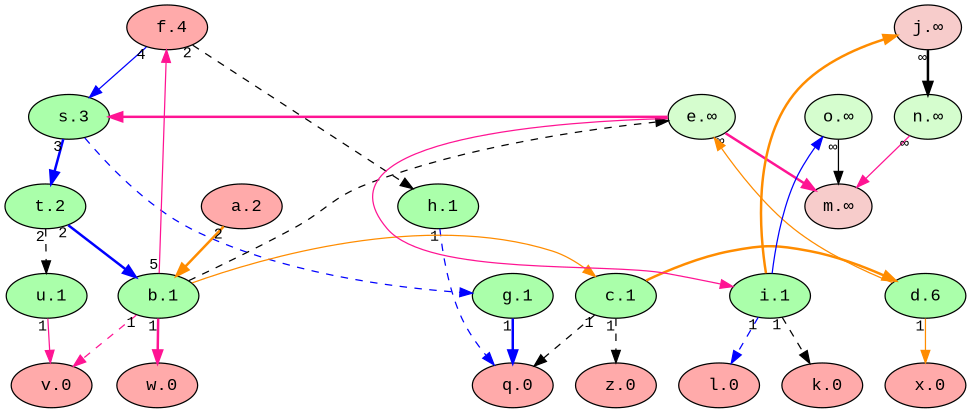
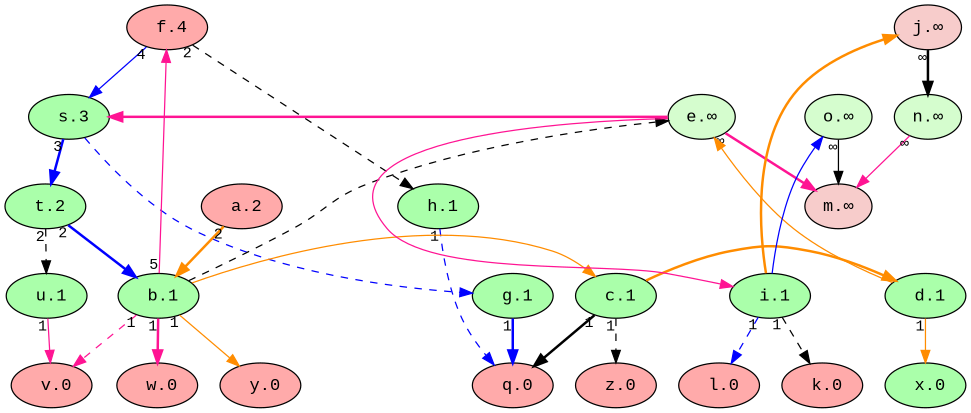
(925, 296) -> (925, 296)
(569, 337) -> (569, 337)
none -> (260, 385)
(925, 385) -> (925, 385)
